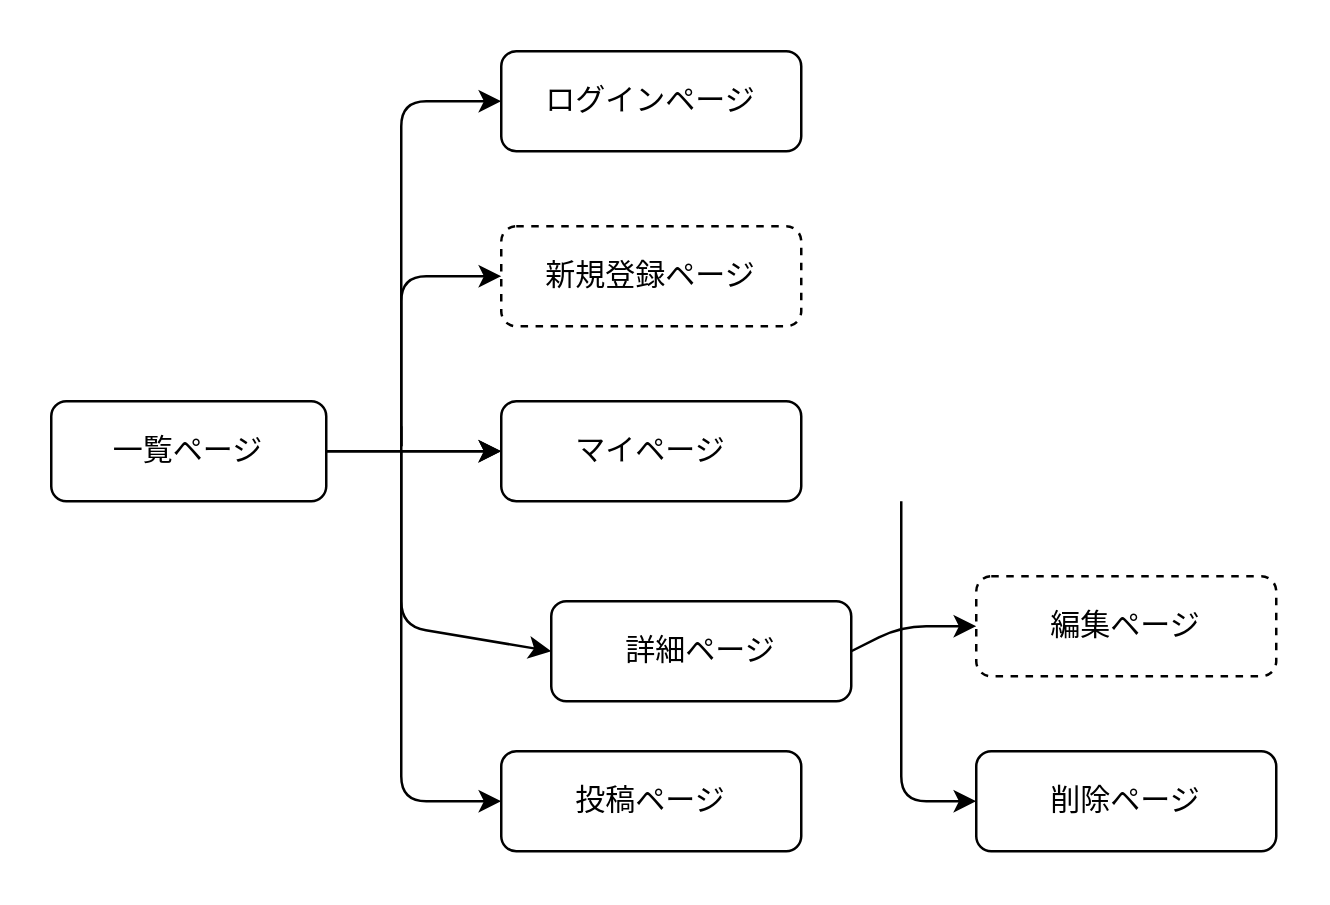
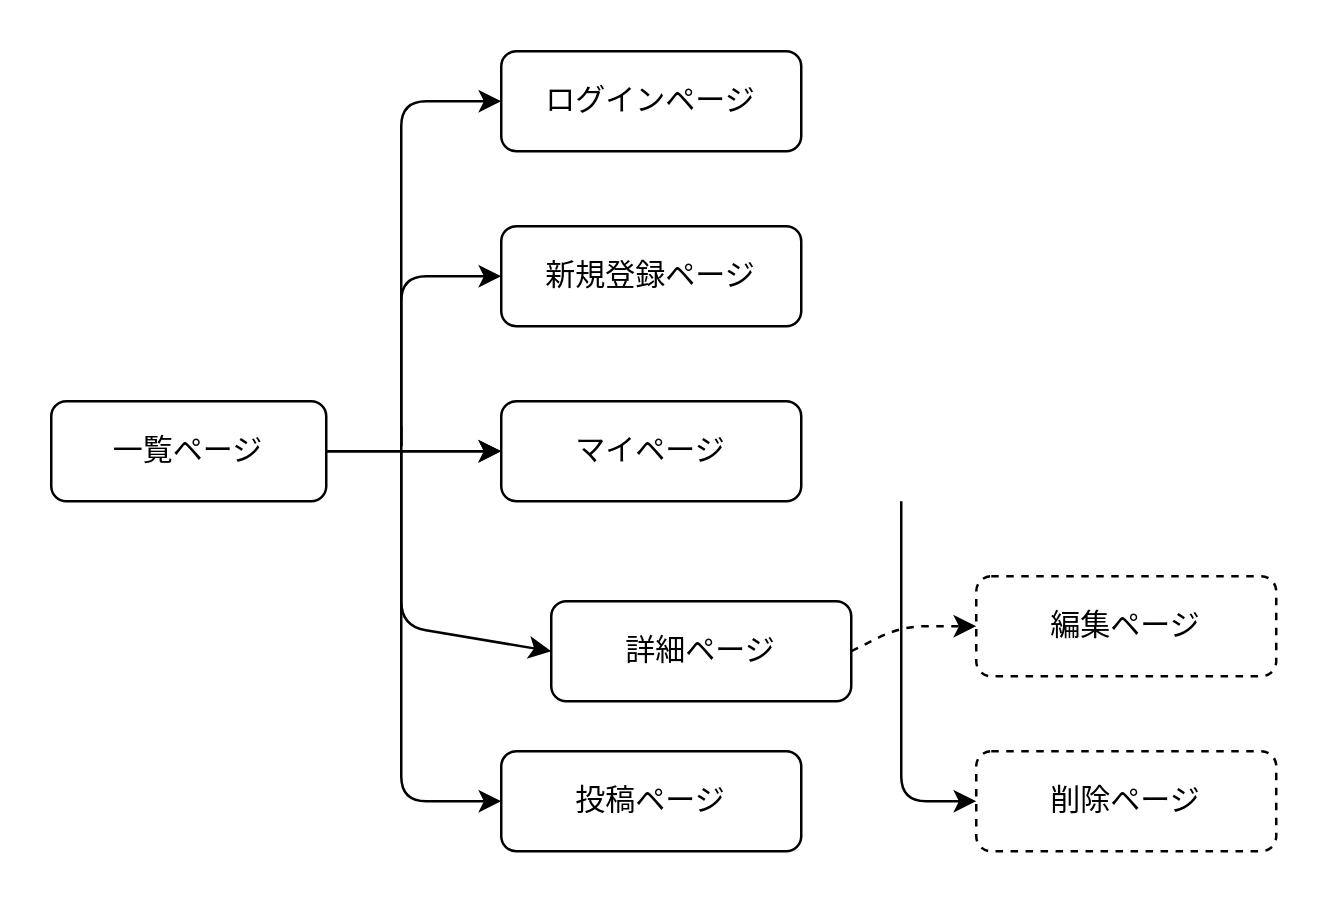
(651, 276) -> (651, 276)
(931, 626) -> (931, 626)
(1126, 801) -> (1126, 801)
